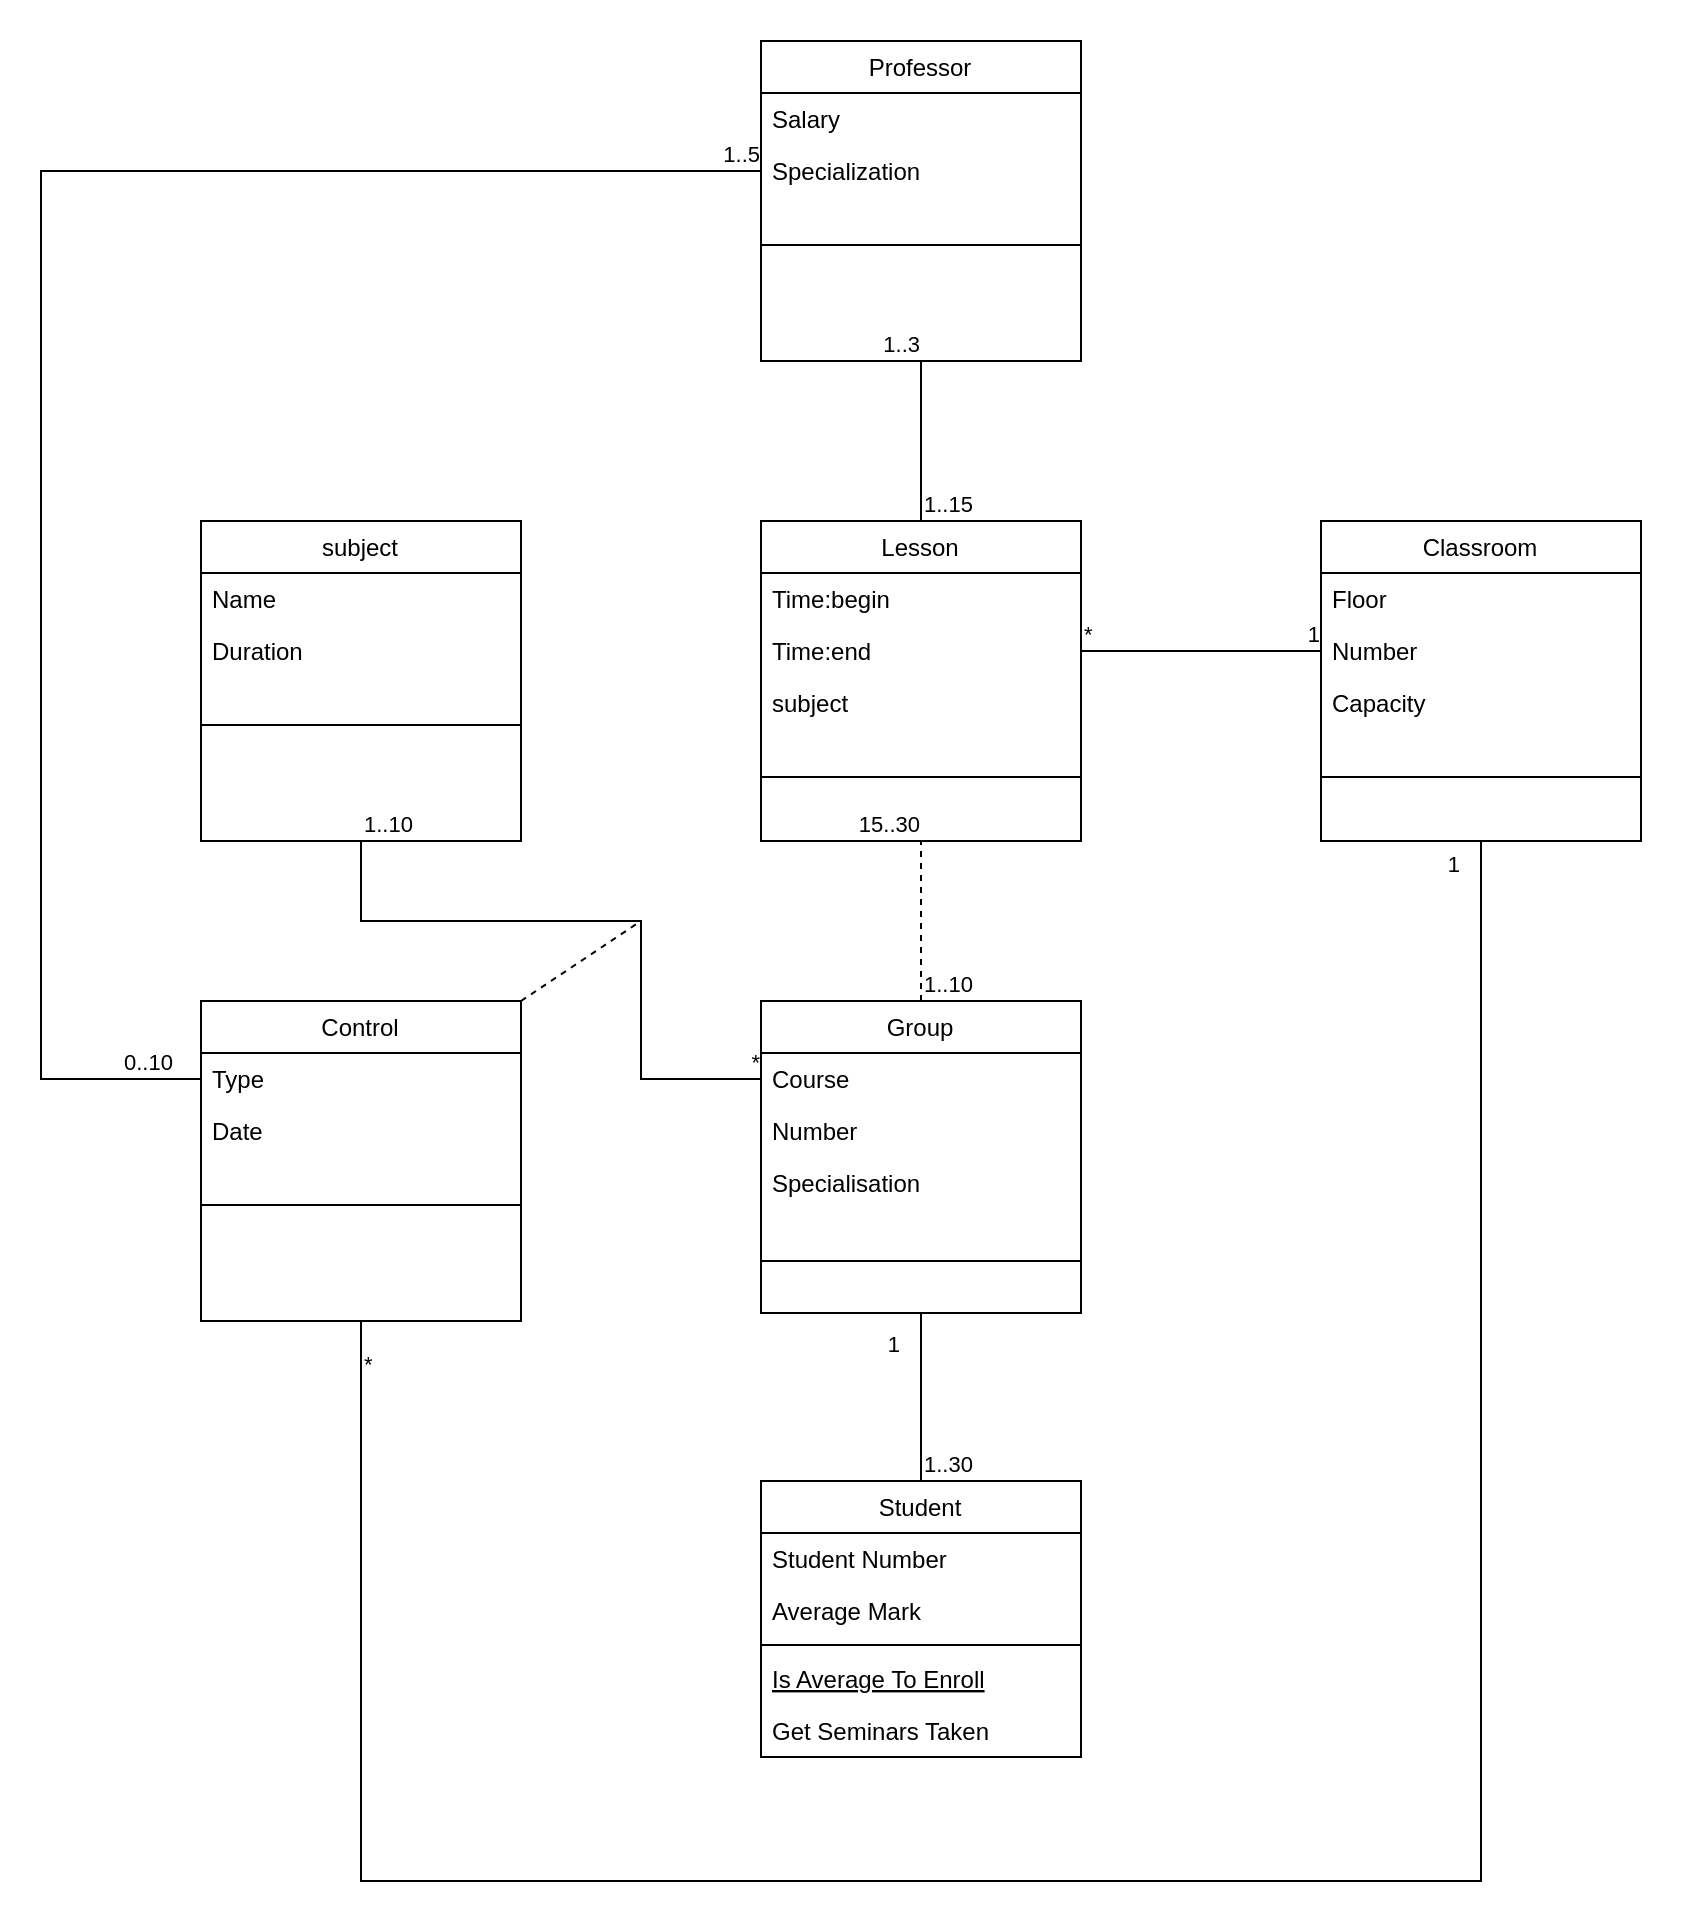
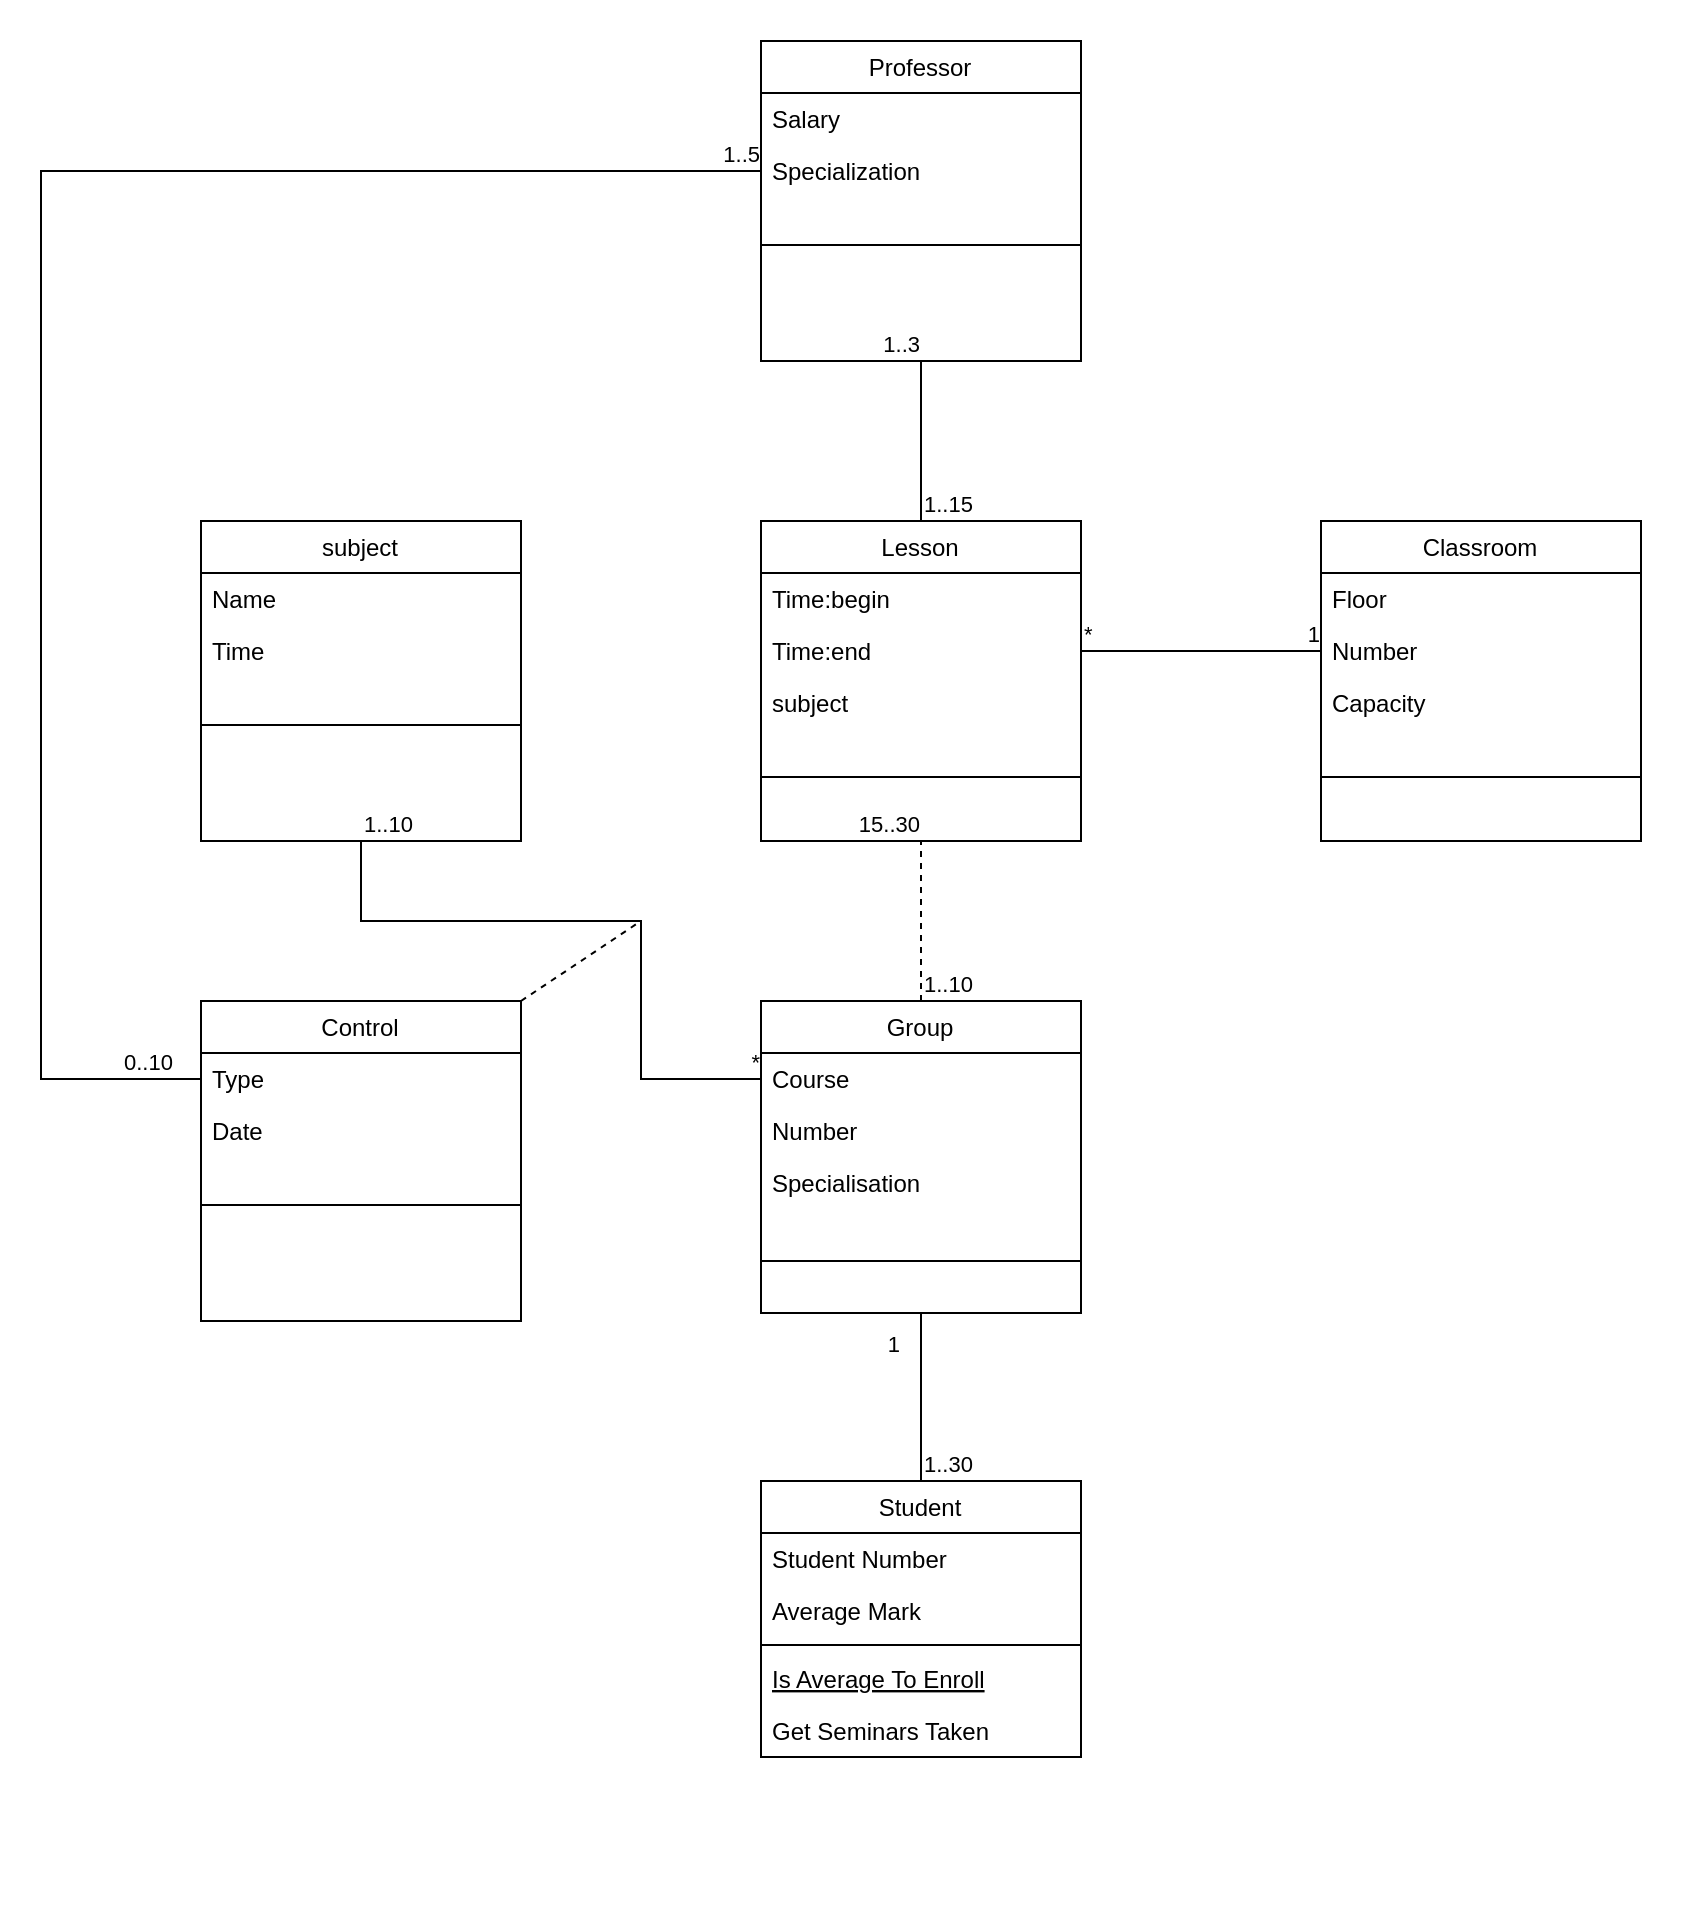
(263, 652) -> (236, 652)
(1161, 1881) -> none
